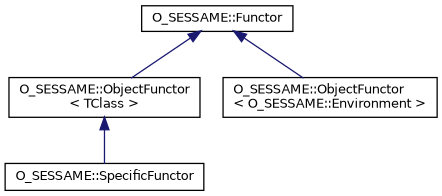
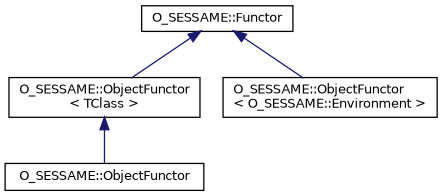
(104, 177) -> (104, 177)
